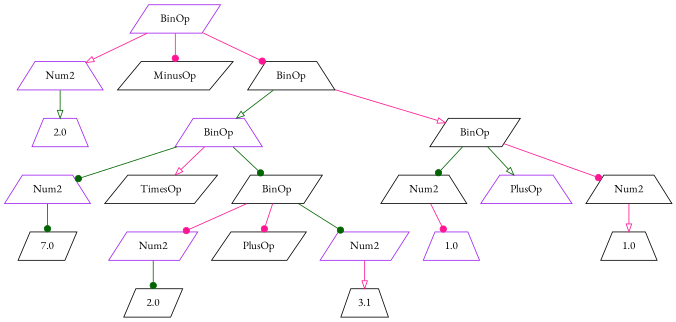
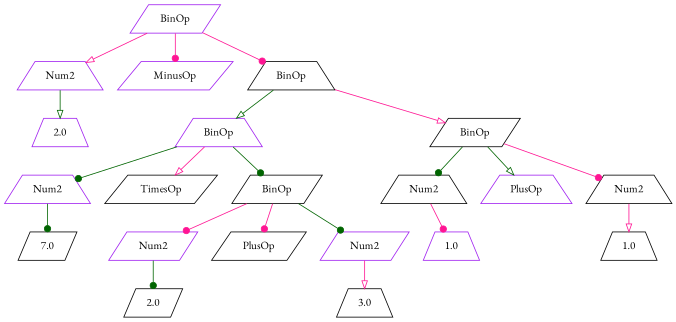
(175, 76) -> (175, 76)
(365, 303) -> (365, 303)
